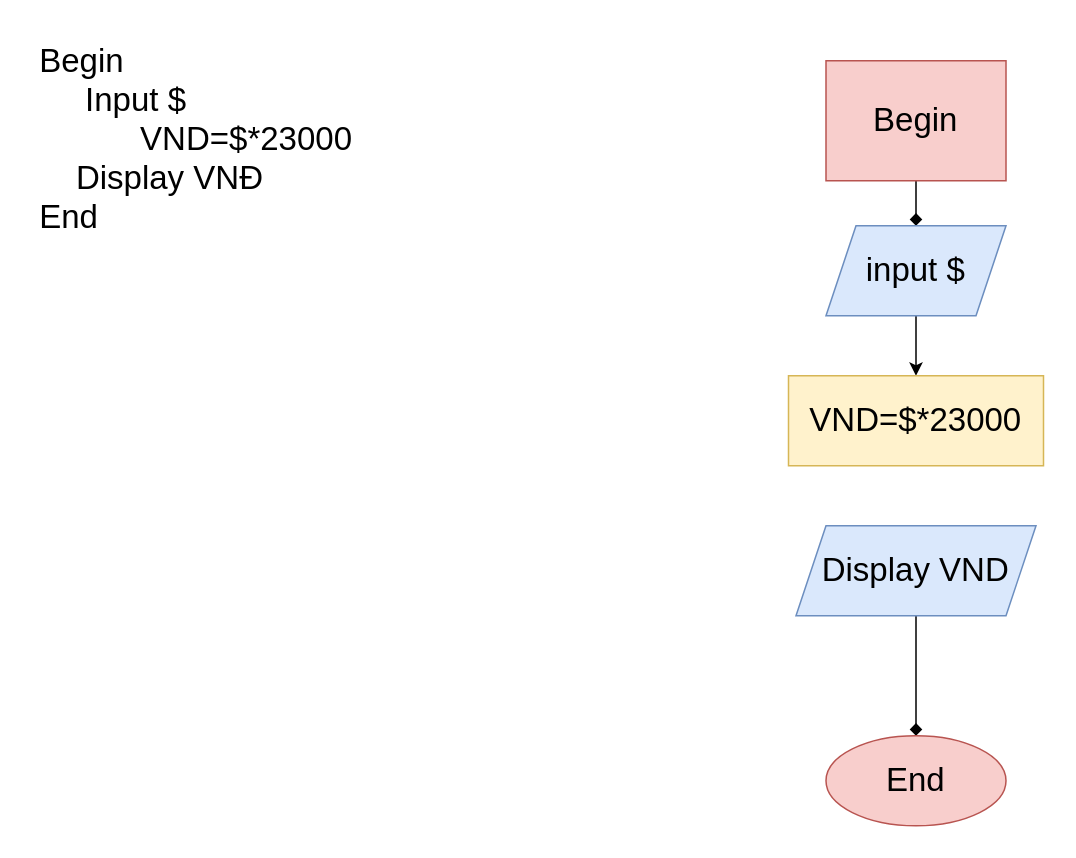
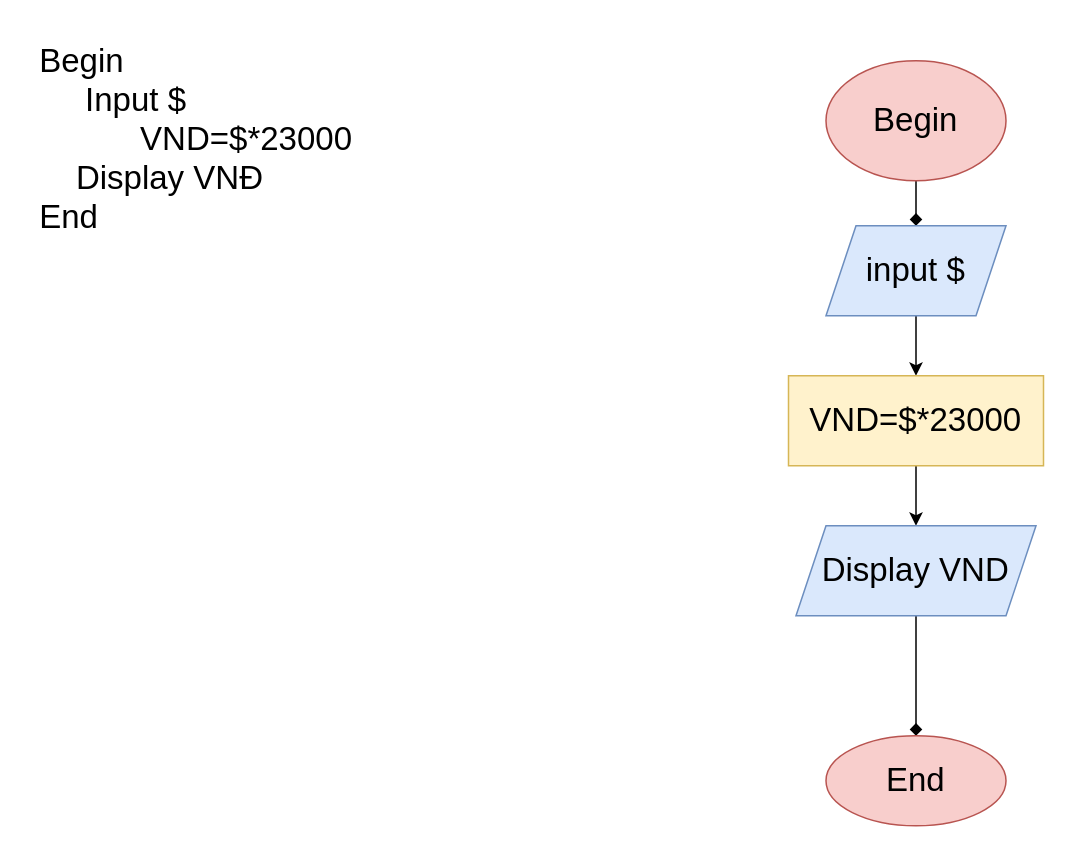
(916, 121) -> (916, 121)
none -> (916, 491)
